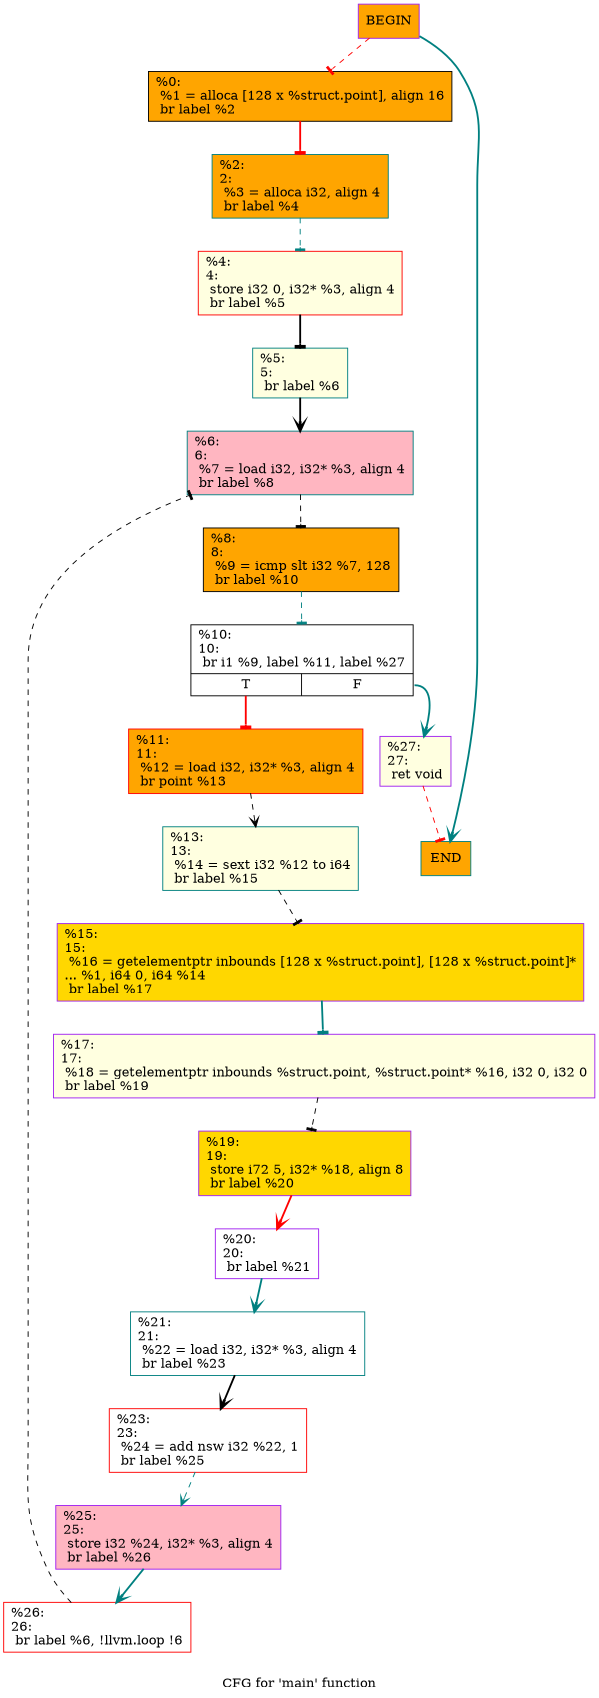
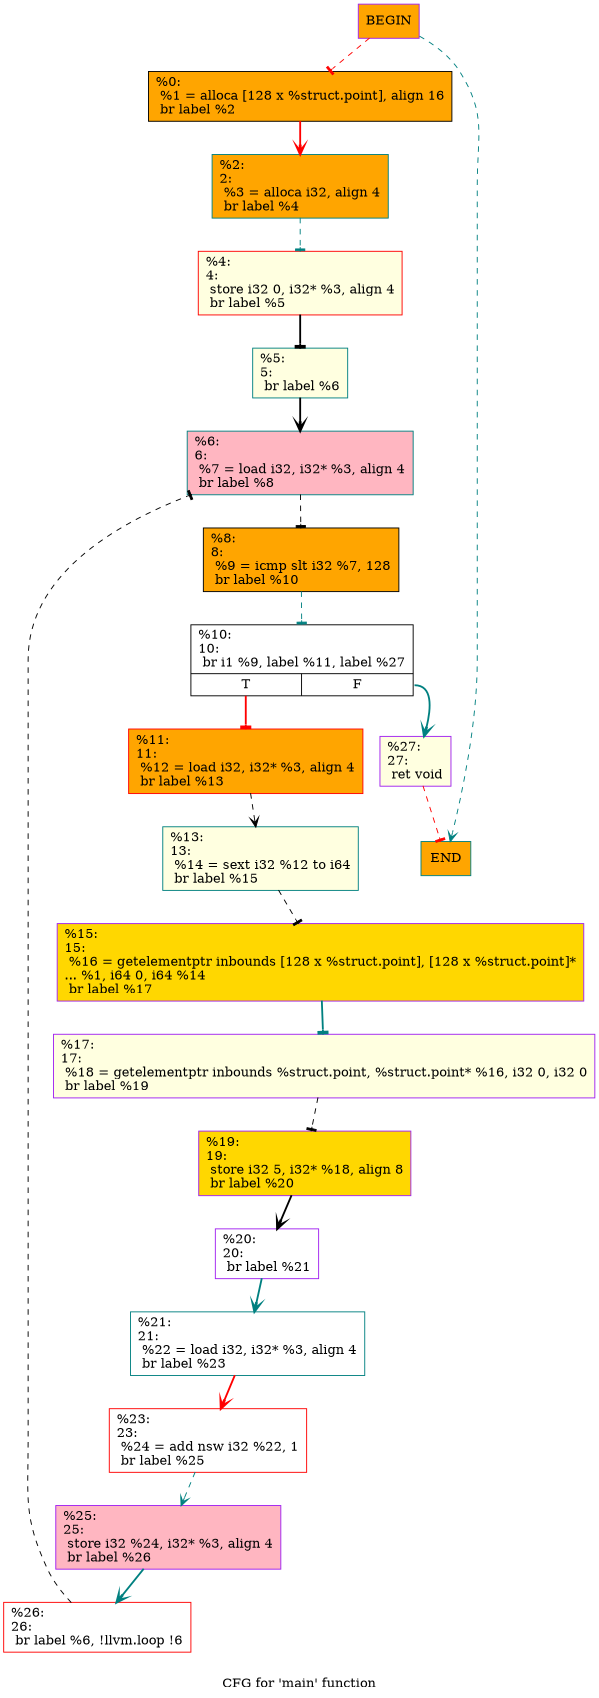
(300, 135) -> (300, 135)
(477, 424) -> (477, 424)
(181, 782) -> (180, 782)
(305, 1170) -> (305, 1170)
(286, 1208) -> (286, 1208)
(230, 1388) -> (230, 1388)
